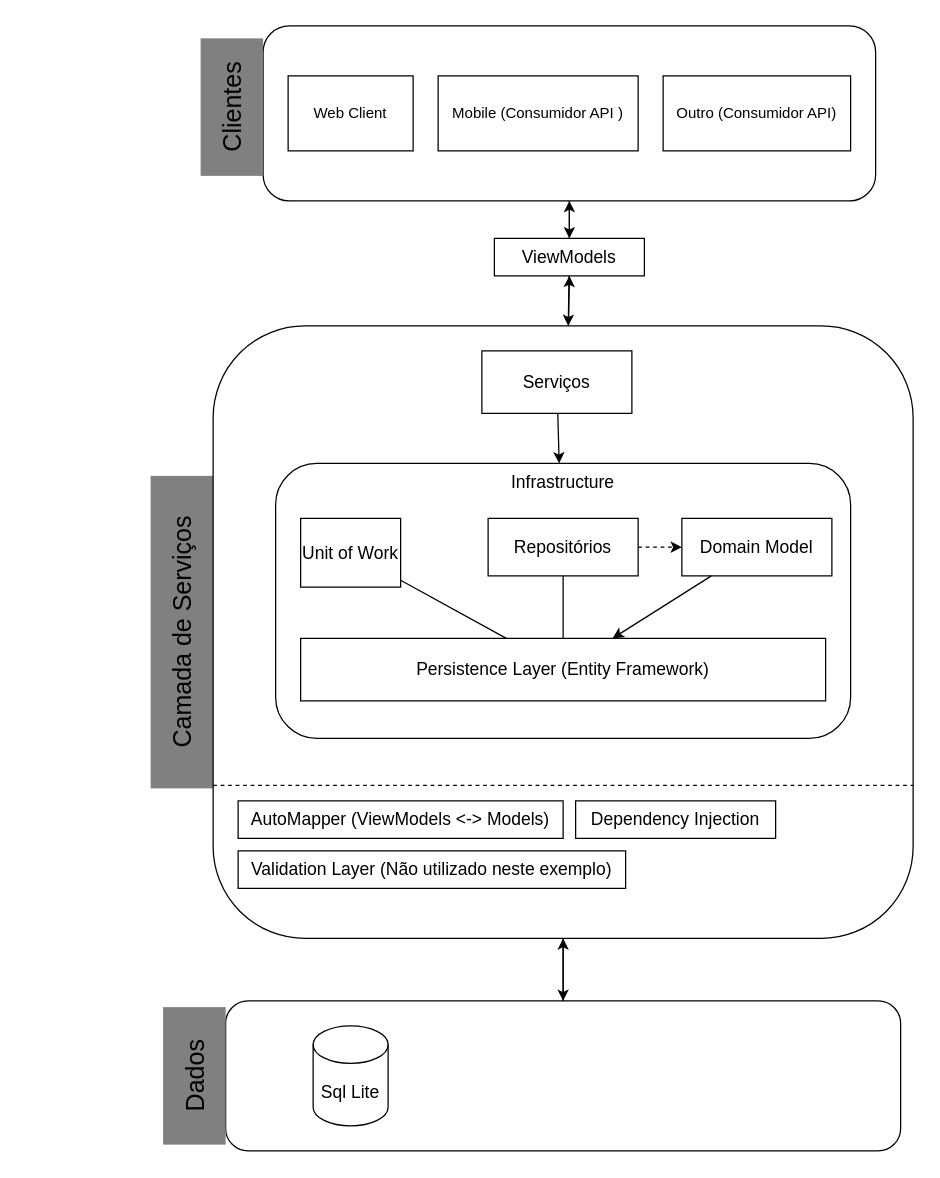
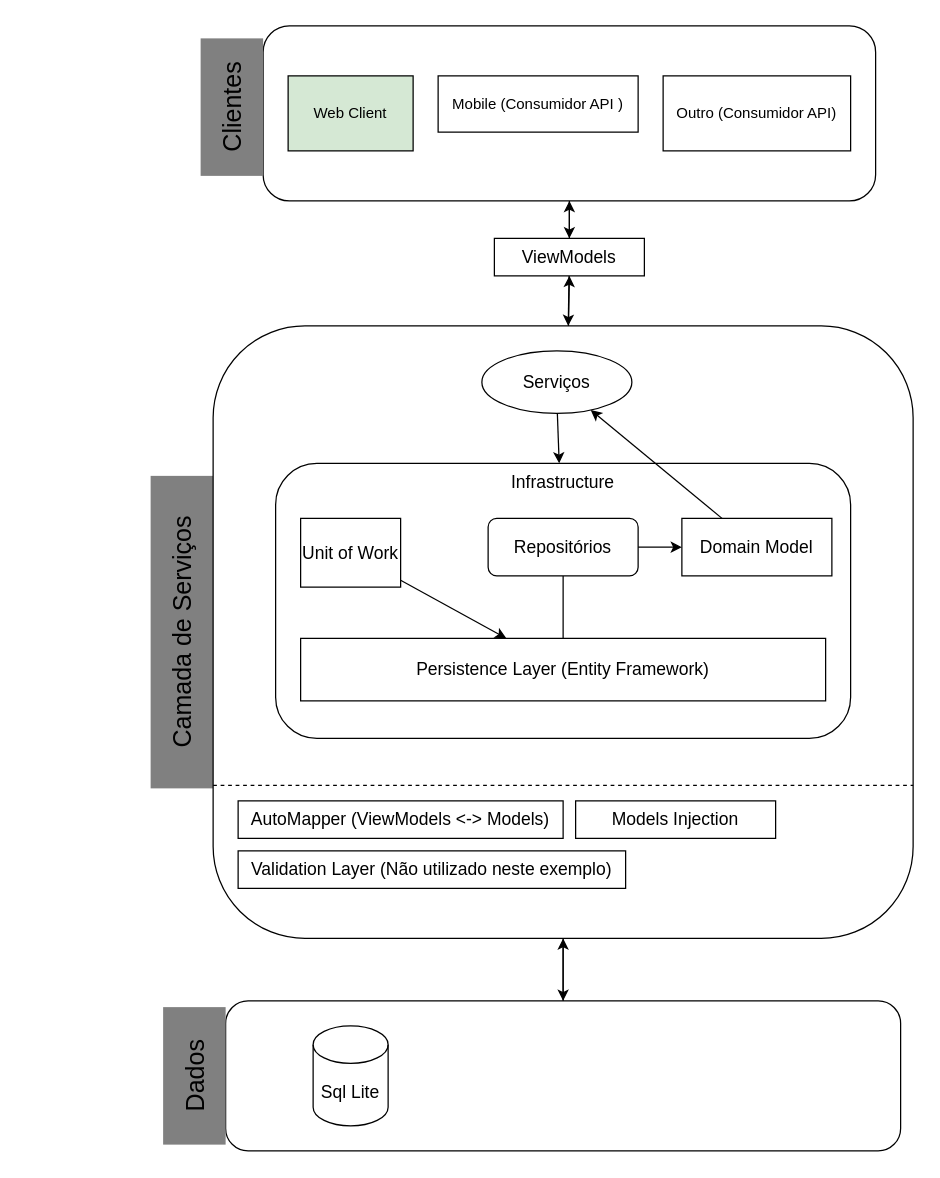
(351, 113) -> (351, 113)
(538, 113) -> (538, 104)
(557, 382) -> (557, 382)
(563, 547) -> (563, 547)
(657, 547) -> (657, 547)
(665, 605) -> (659, 466)
(501, 635) -> (498, 633)
(676, 819) -> (676, 819)
